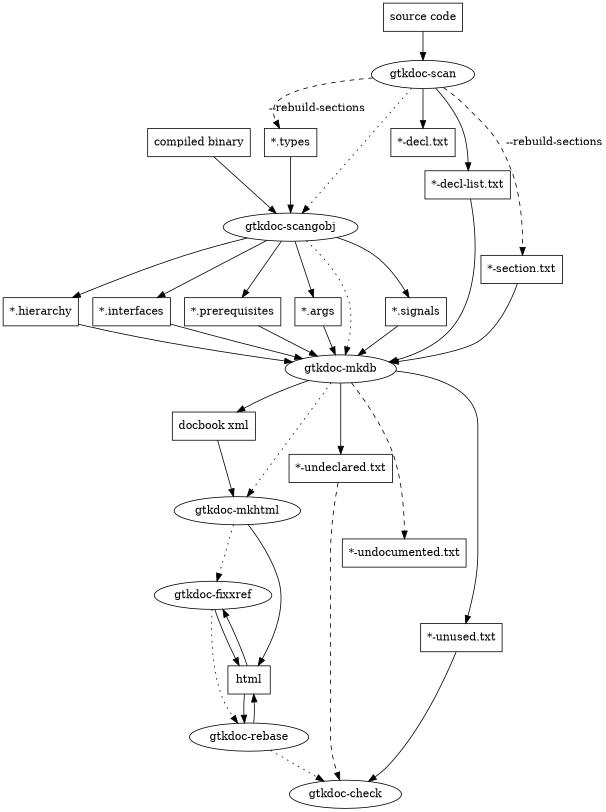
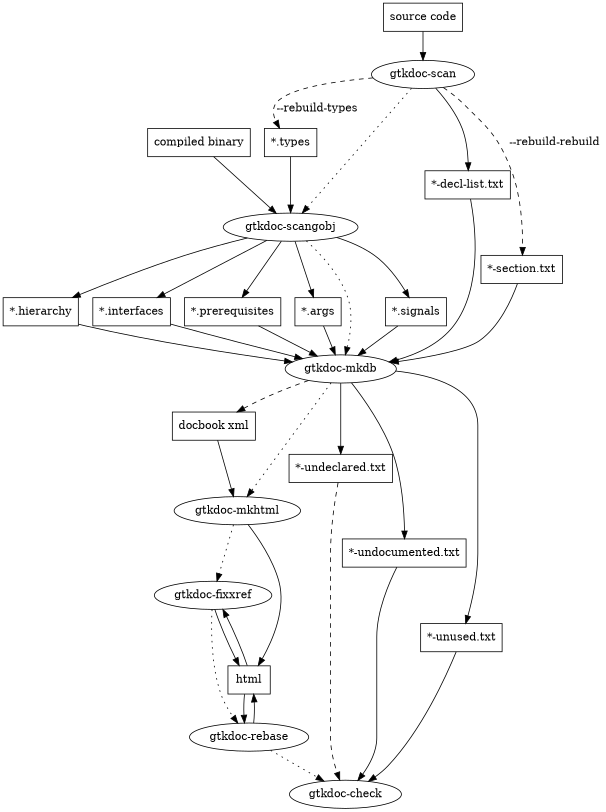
(317, 108) -> (317, 108)
(423, 143) -> none
(555, 143) -> (555, 143)
(276, 393) -> (276, 393)
(392, 452) -> (392, 452)
none -> (377, 670)
